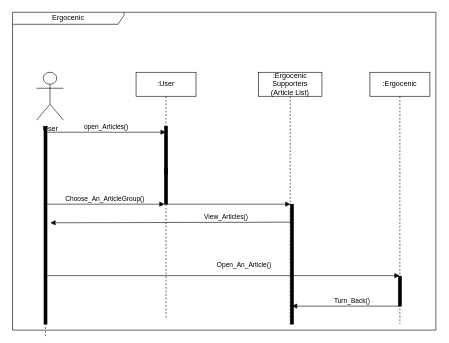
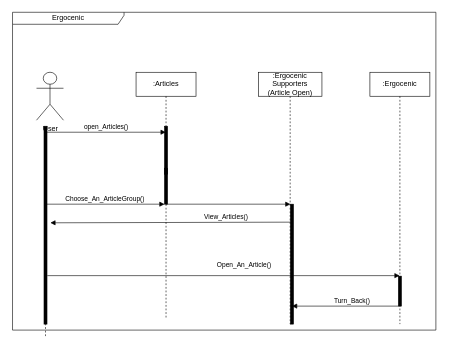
(166, 84) -> (166, 84)
(290, 84) -> (290, 84)
